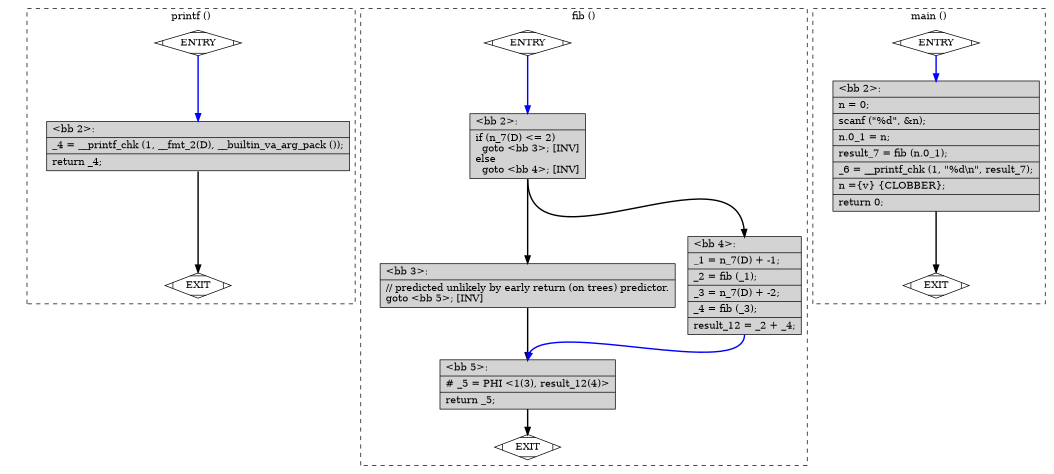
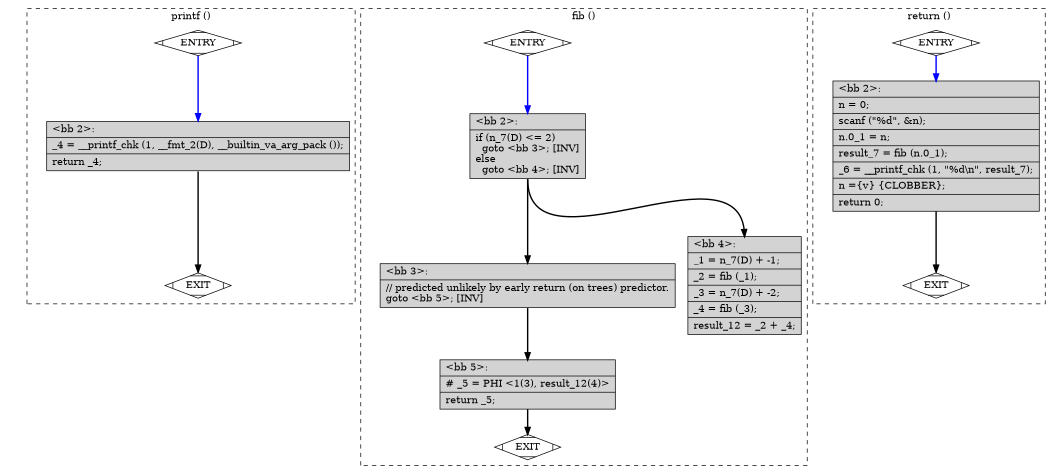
(929, 17) -> (929, 17)
(639, 348) -> none
